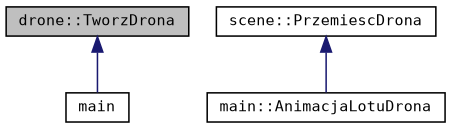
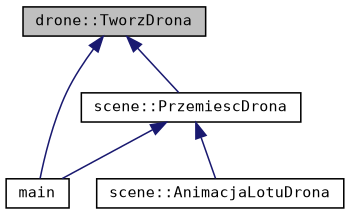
none -> (158, 70)
(326, 107) -> (220, 193)
none -> (107, 154)
